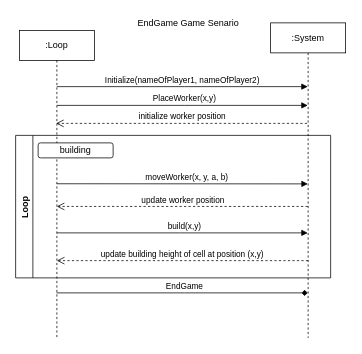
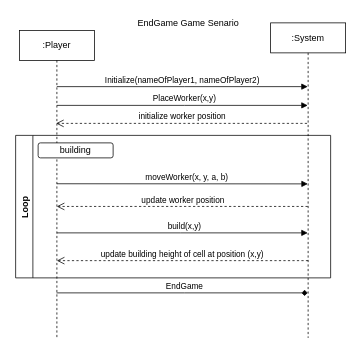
(57, 45) -> (57, 45)
